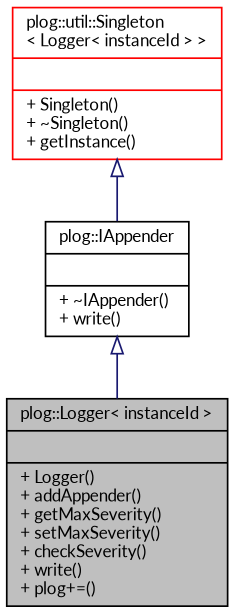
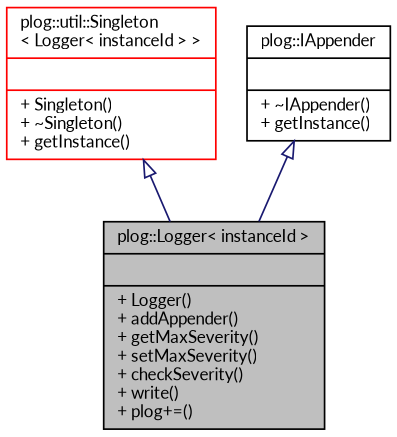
(117, 199) -> (160, 199)
(90, 320) -> (316, 124)
